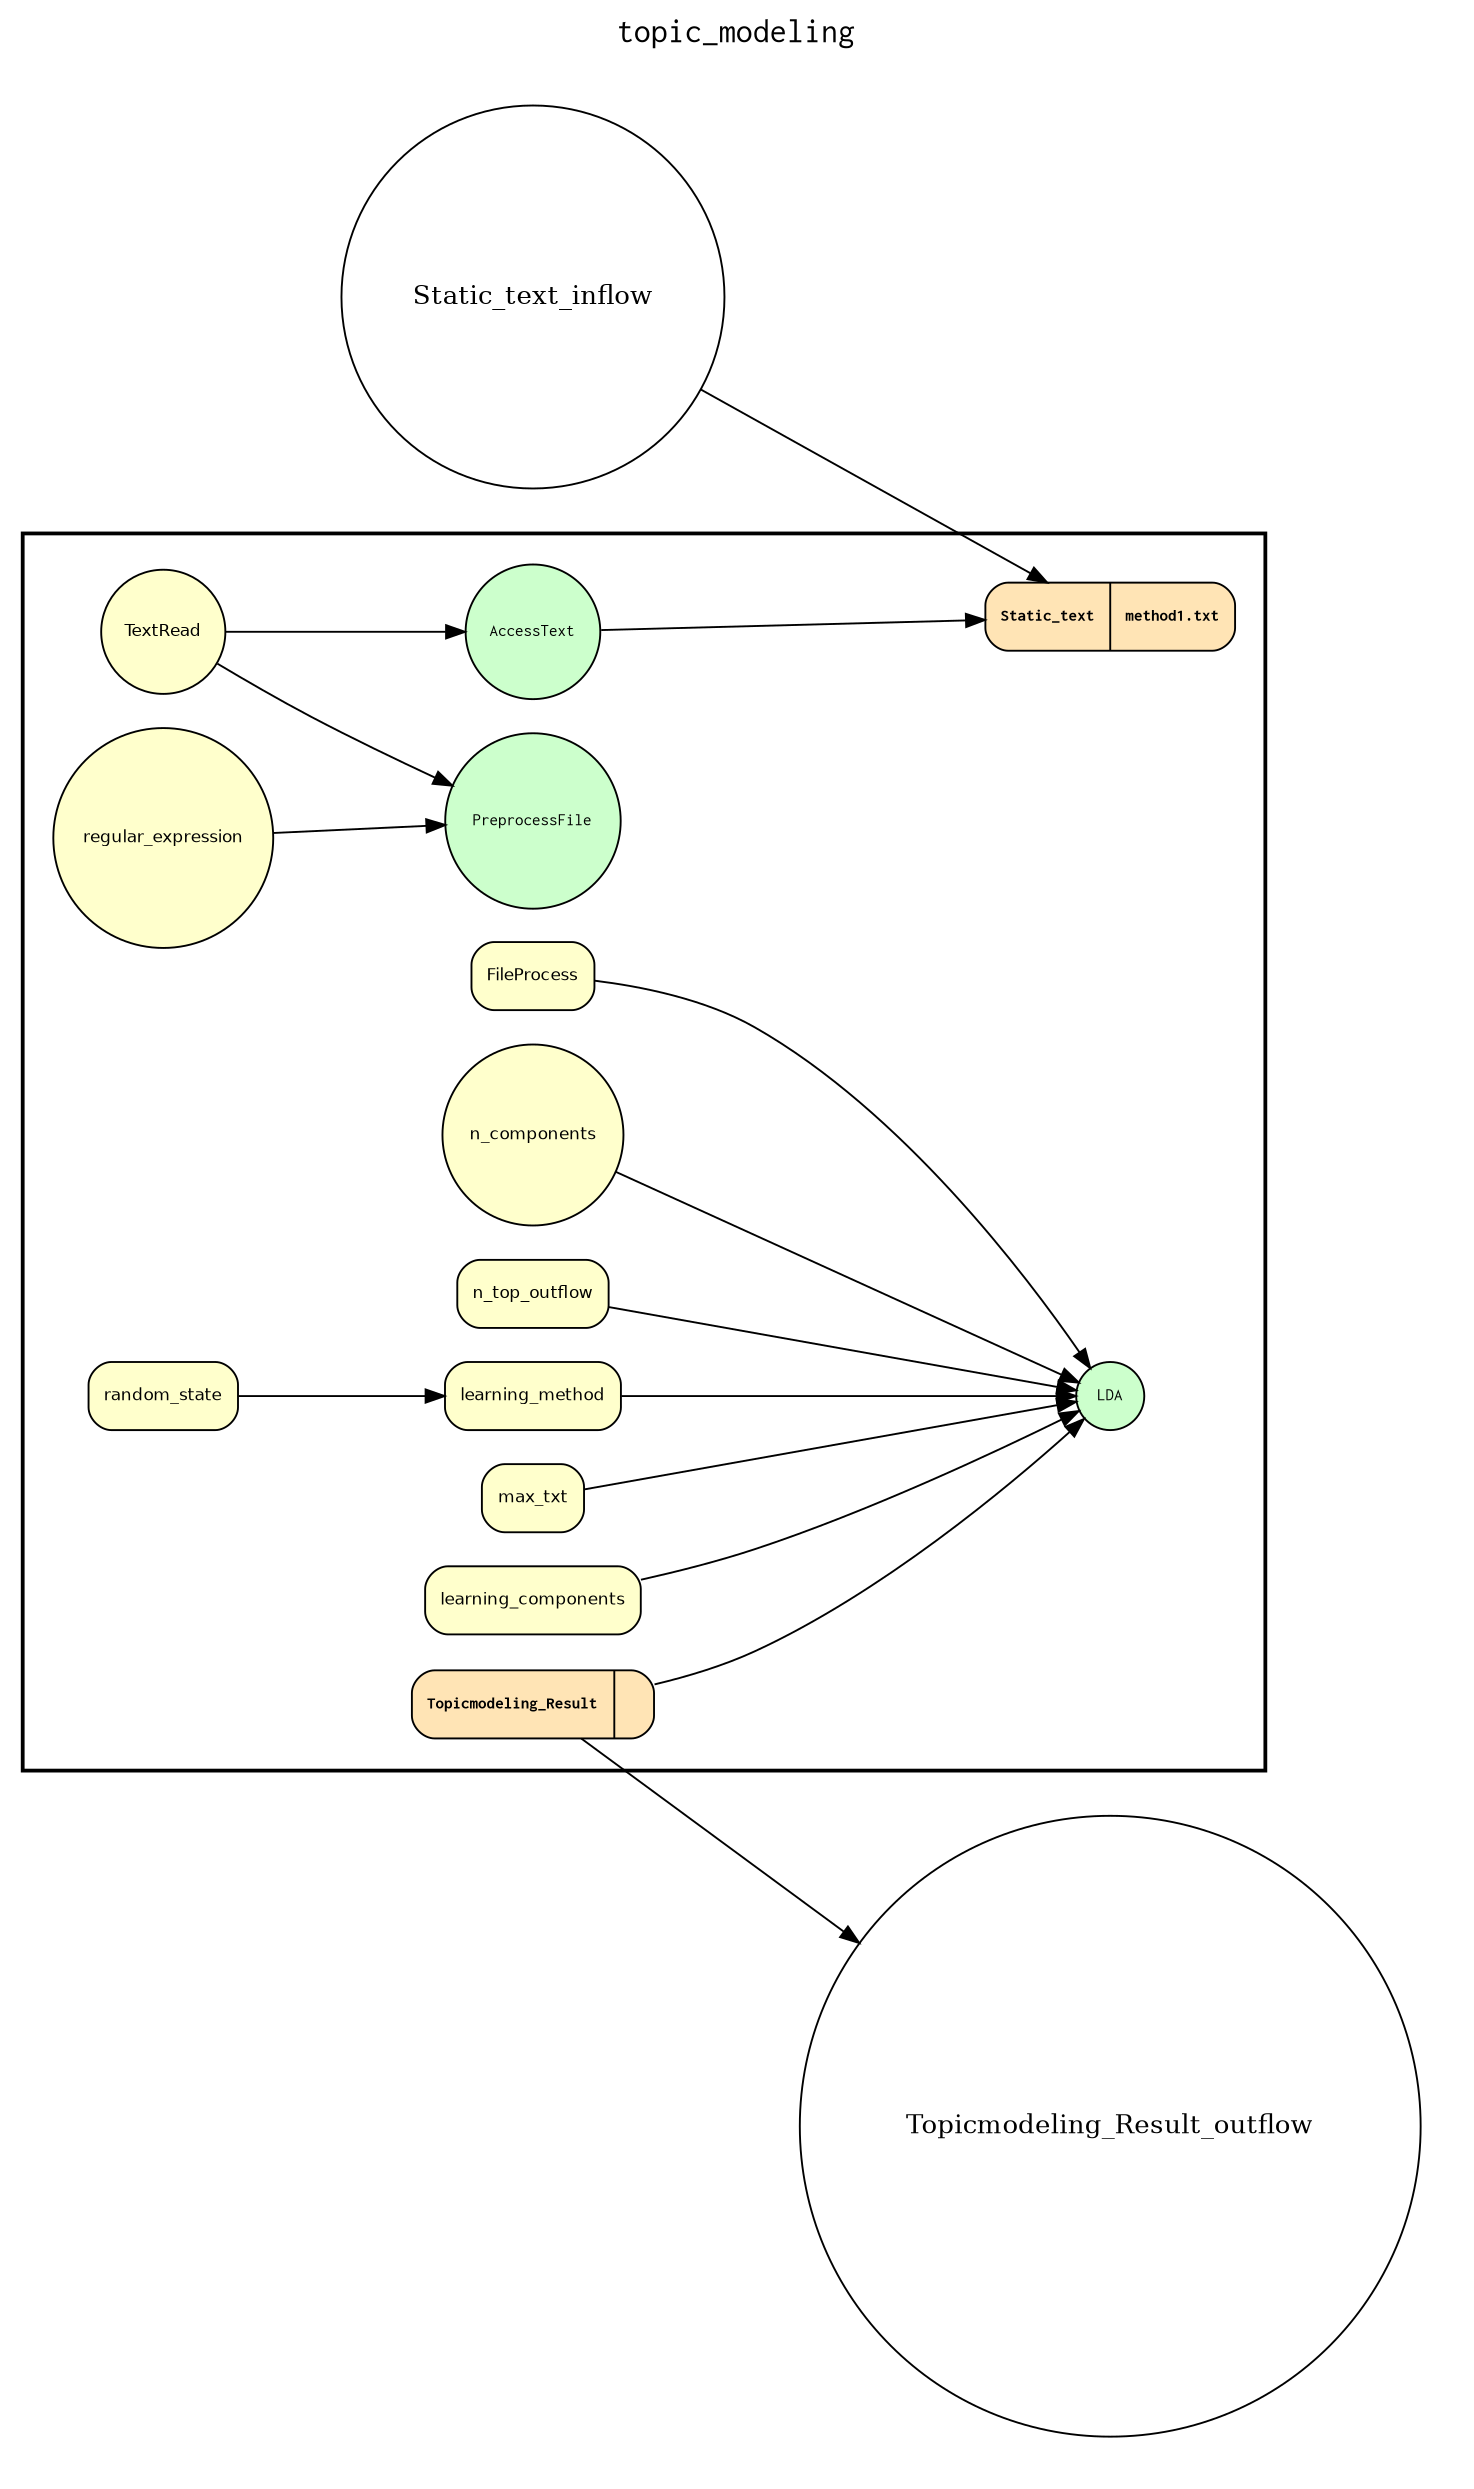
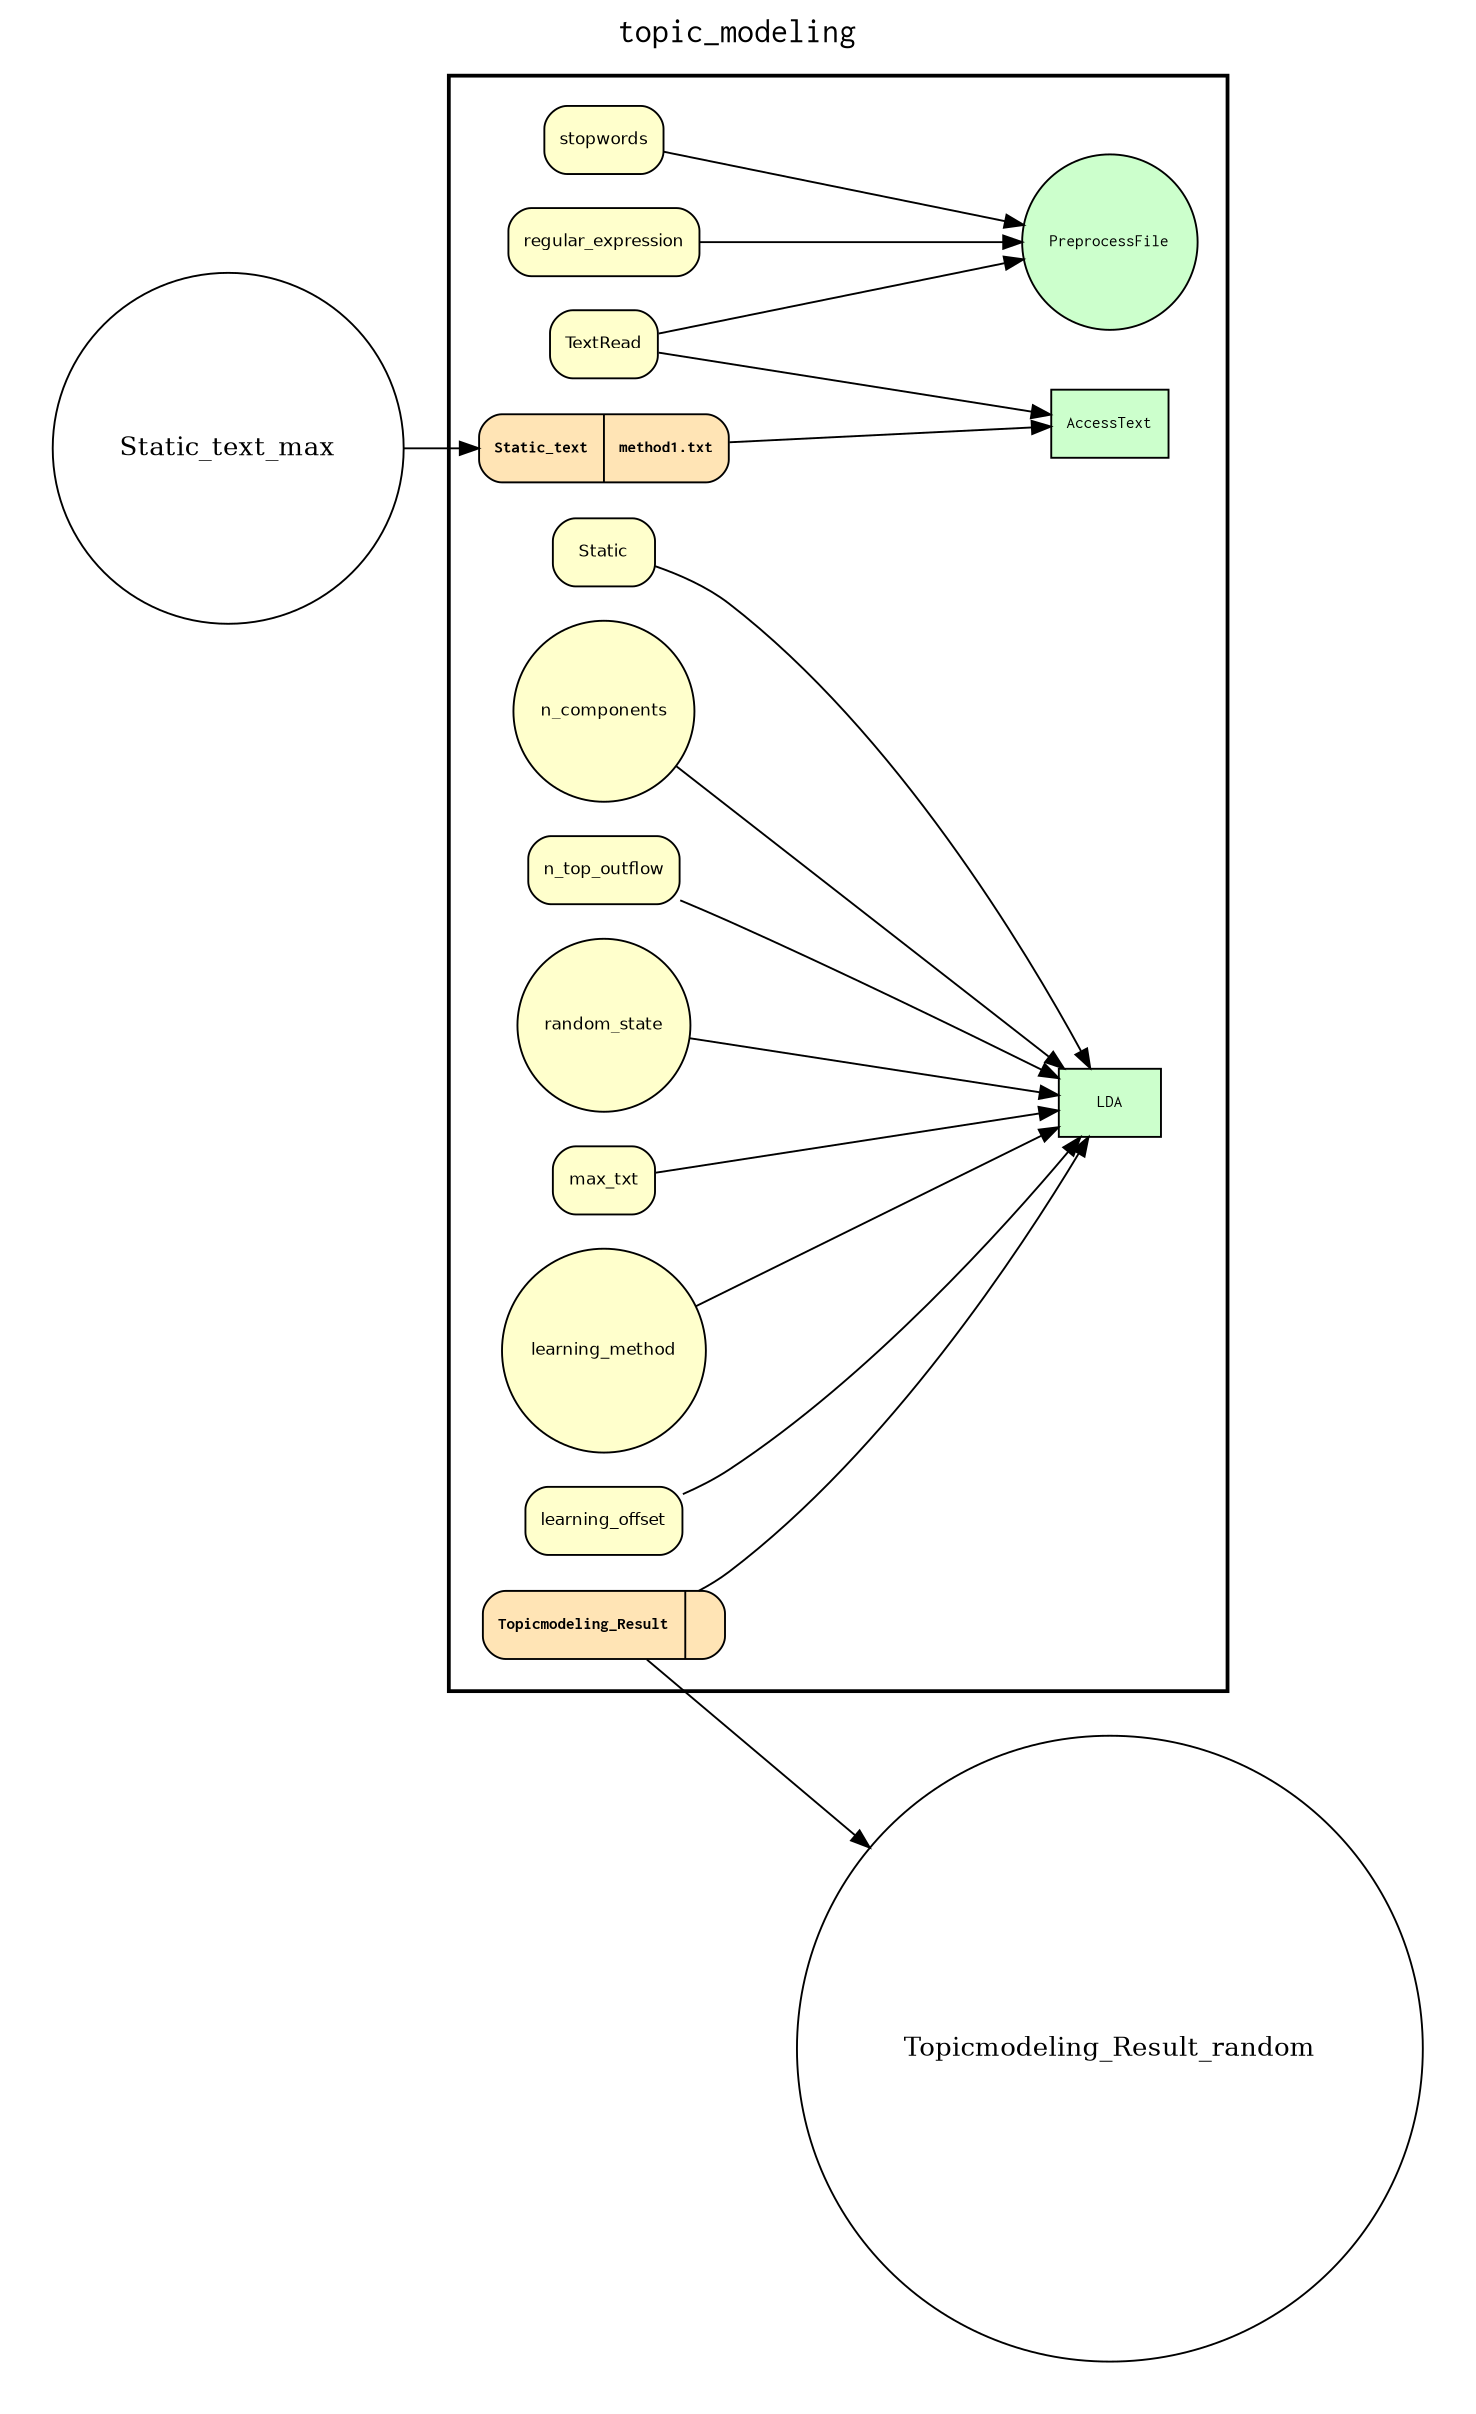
none -> (604, 140)
(533, 297) -> (228, 448)
(784, 625) -> (880, 435)
(163, 632) -> (604, 344)
(533, 632) -> (1110, 424)
(163, 838) -> (604, 242)
(533, 976) -> (604, 552)
(163, 1396) -> (604, 1025)
(332, 1396) -> (865, 1065)
(533, 1396) -> (604, 1351)
(1110, 1396) -> (1110, 1103)
(533, 1600) -> (604, 1521)
(1110, 2126) -> (1110, 2049)
